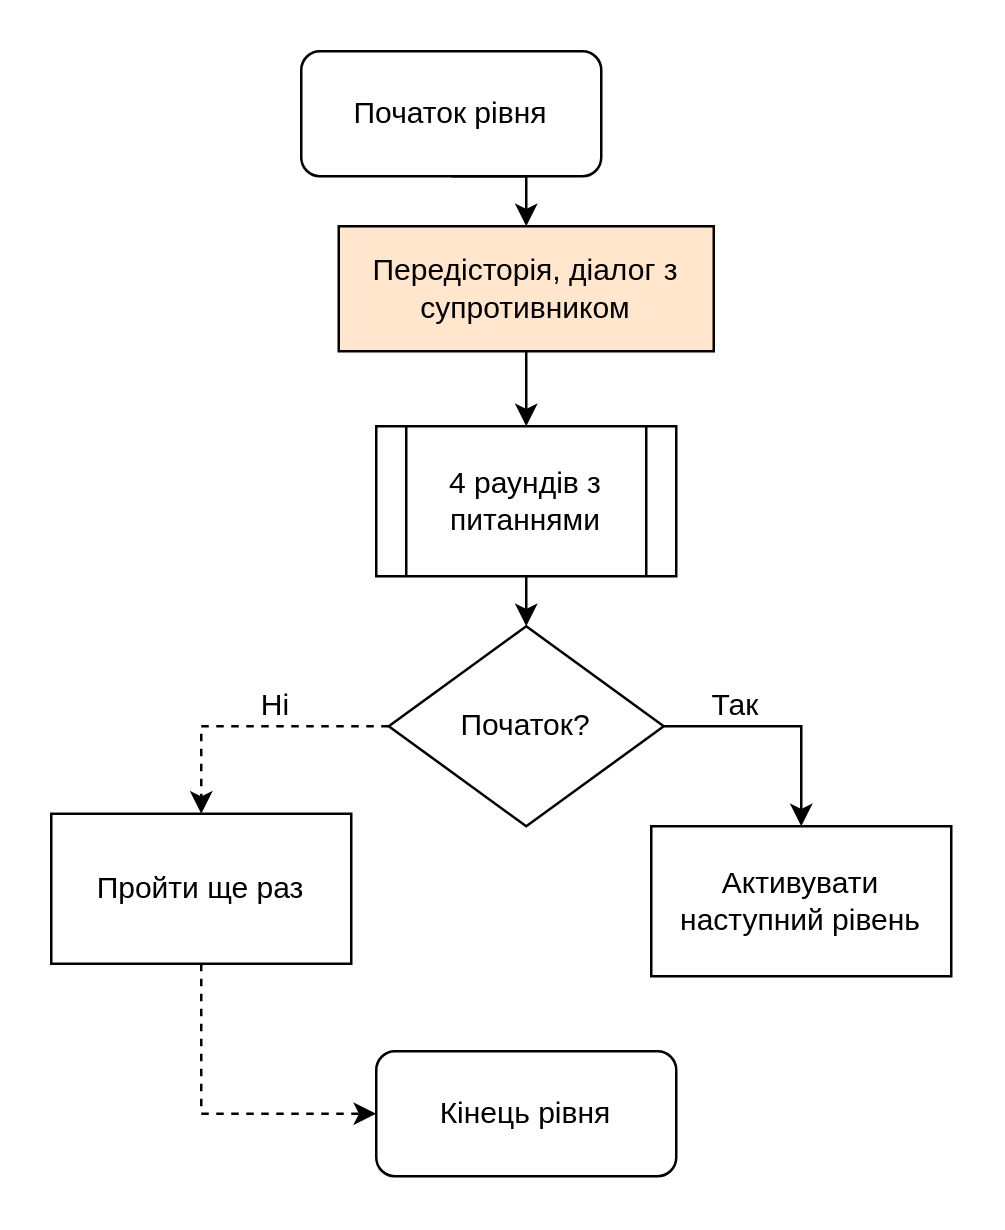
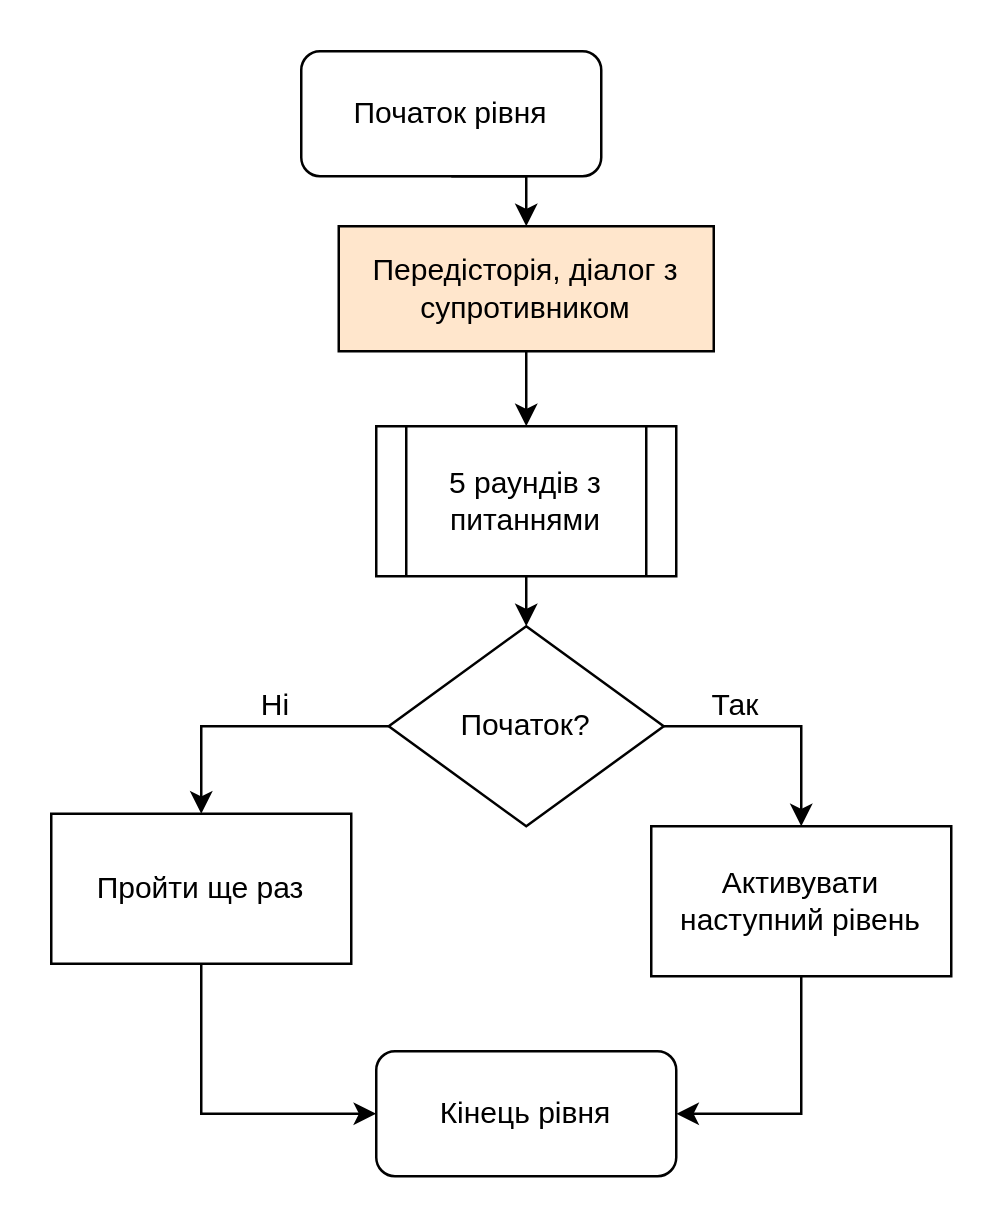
(526, 501) -> (526, 501)
(257, 726) -> (257, 726)
none -> (801, 1100)
(203, 1114) -> (203, 1114)
